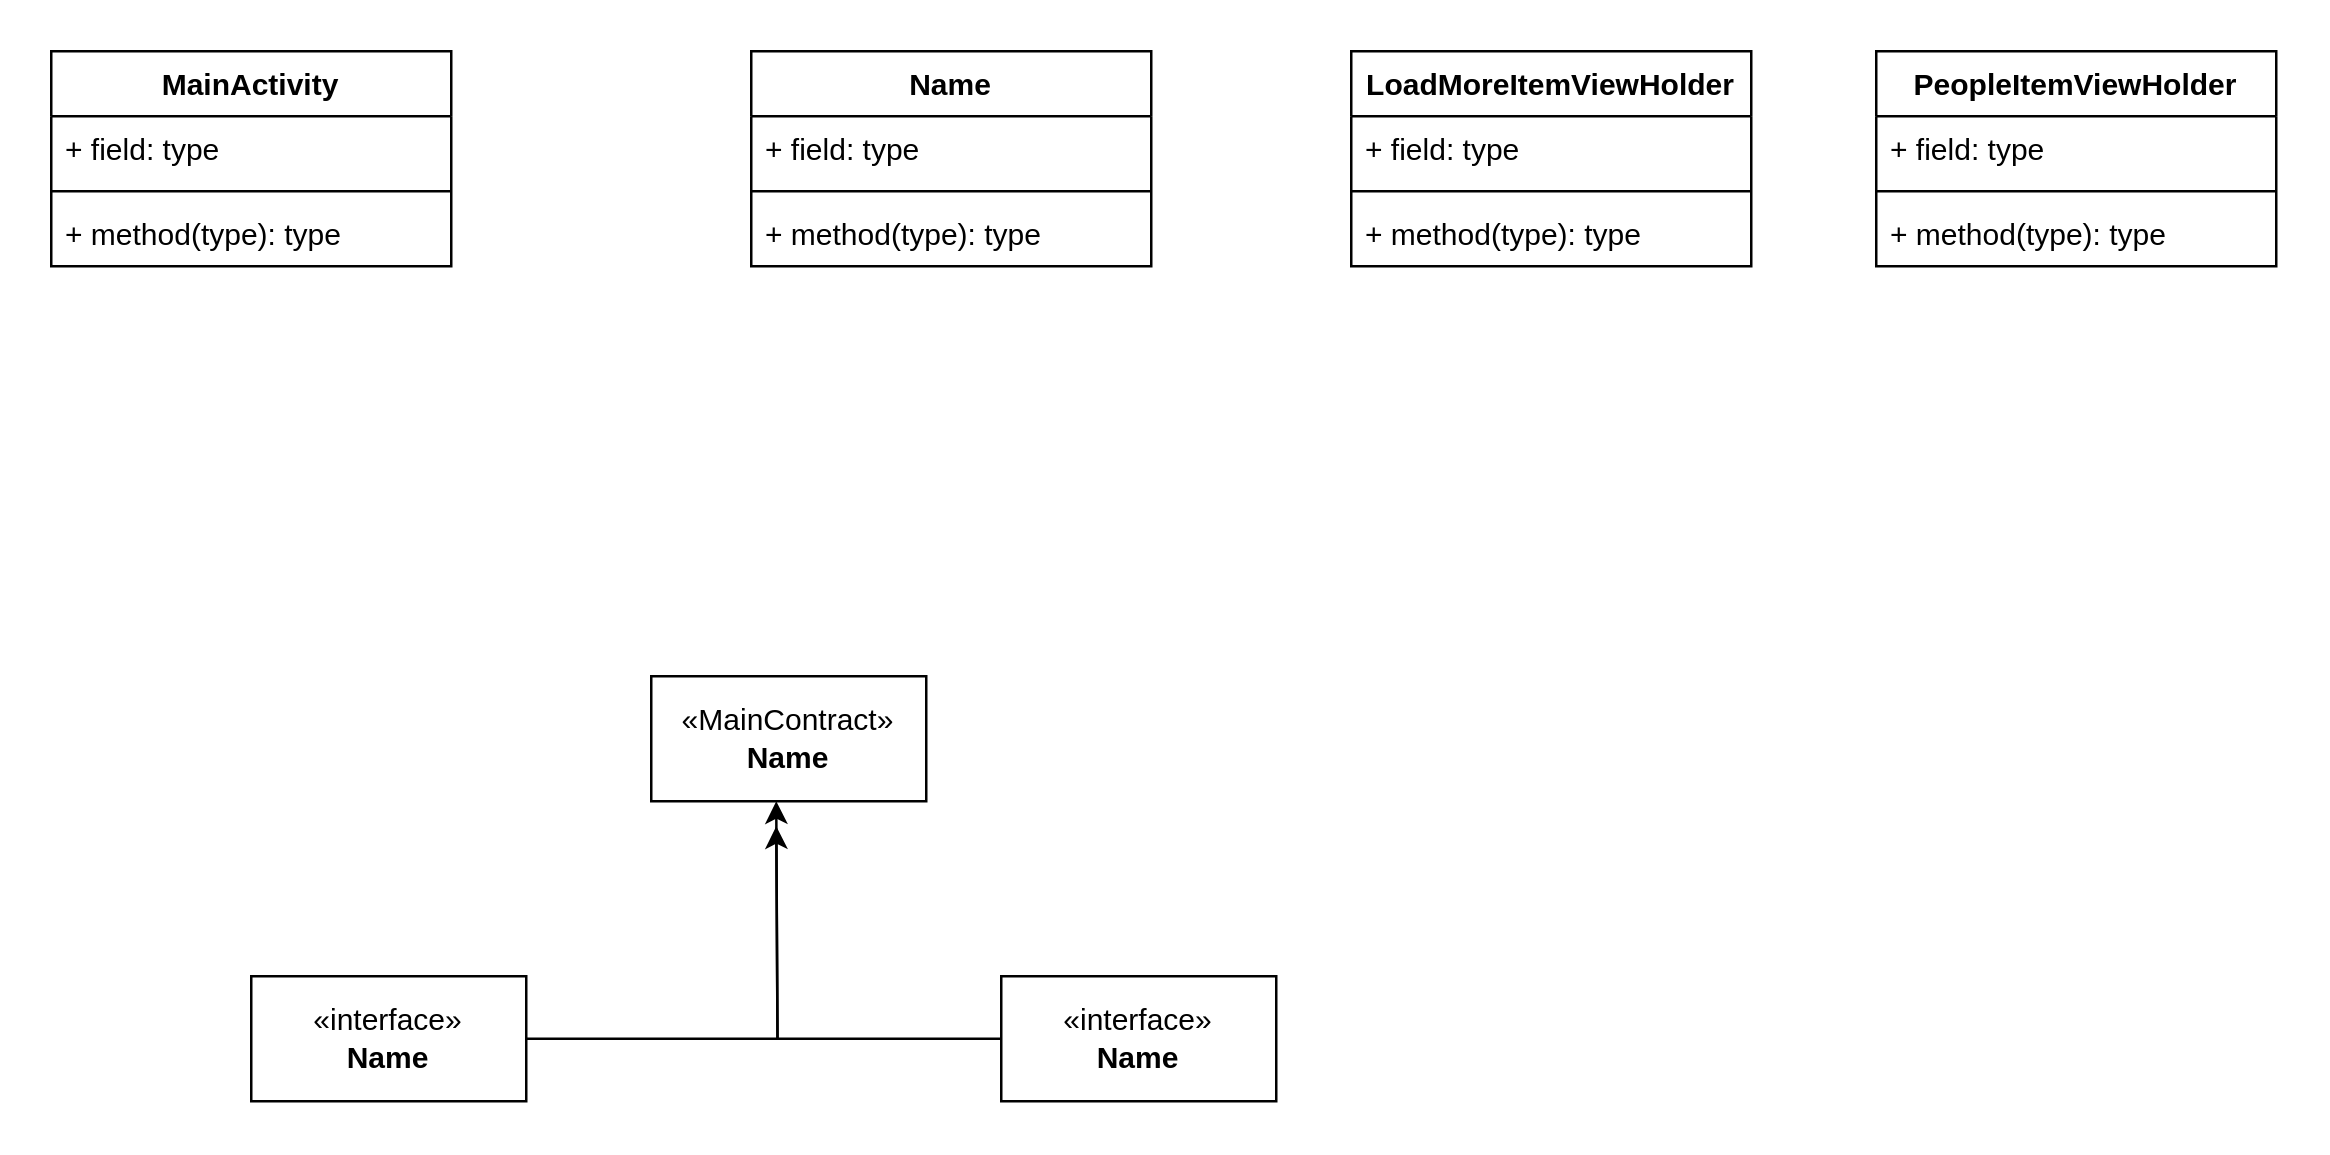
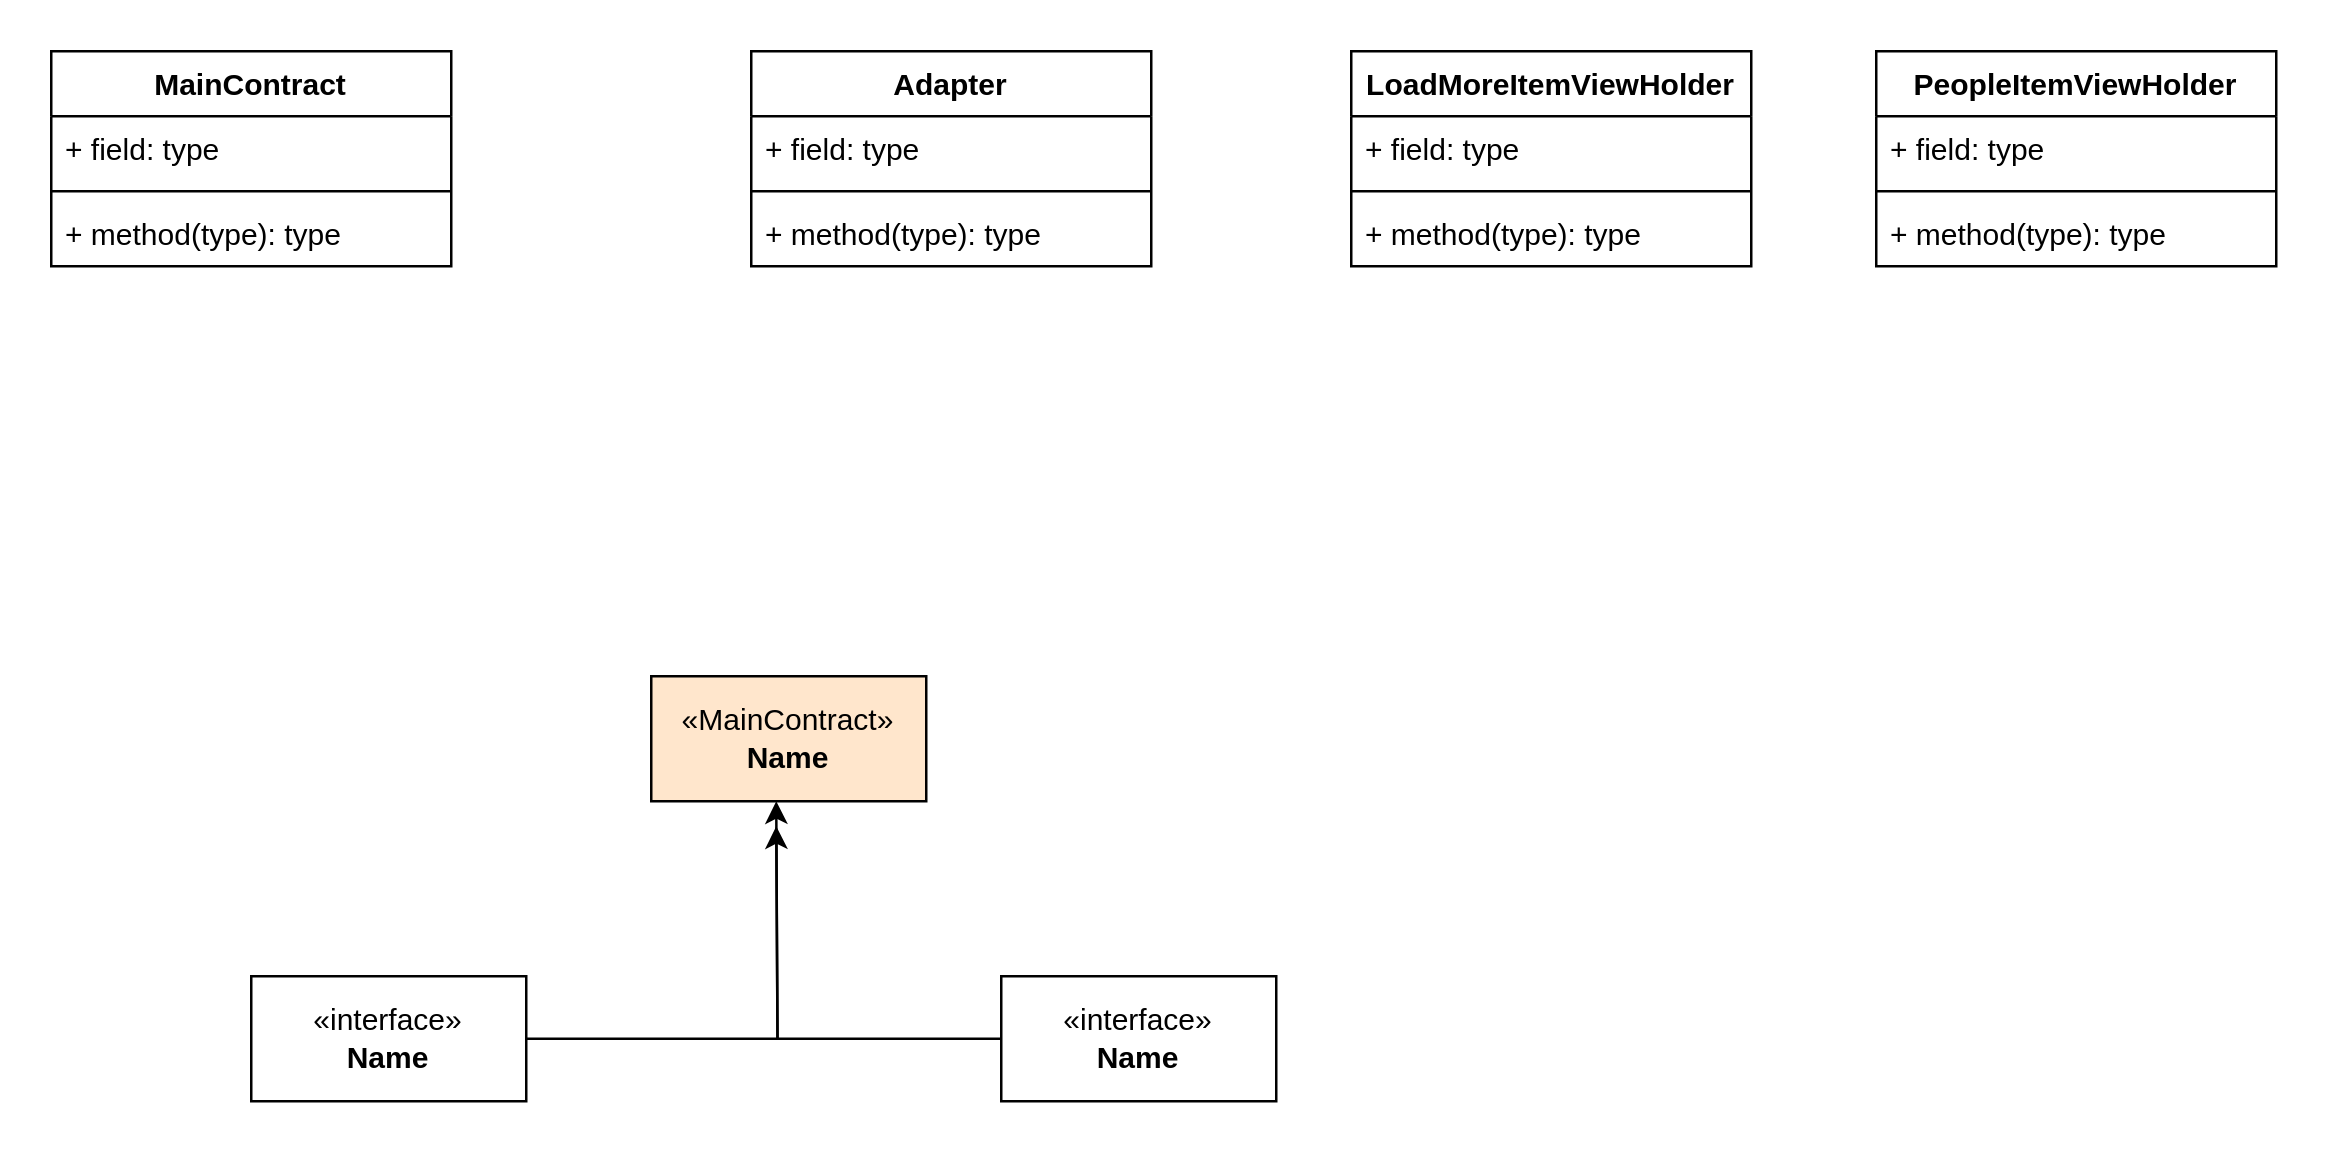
(251, 87) -> (251, 87)
(951, 87) -> (951, 87)
(789, 739) -> (789, 739)
